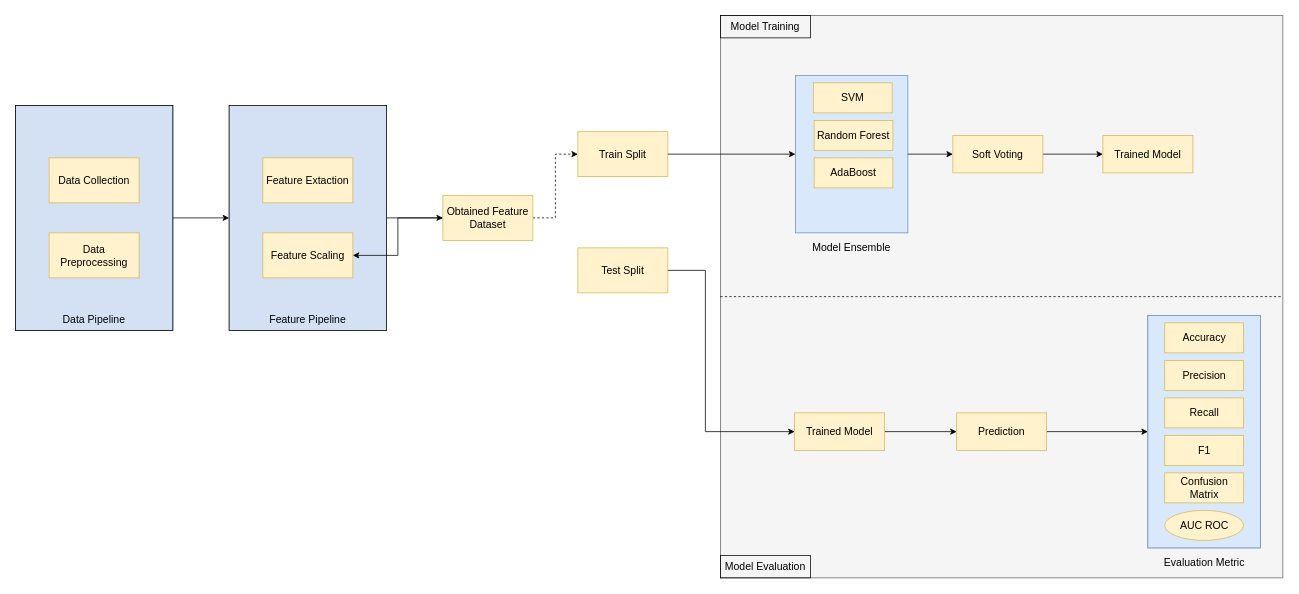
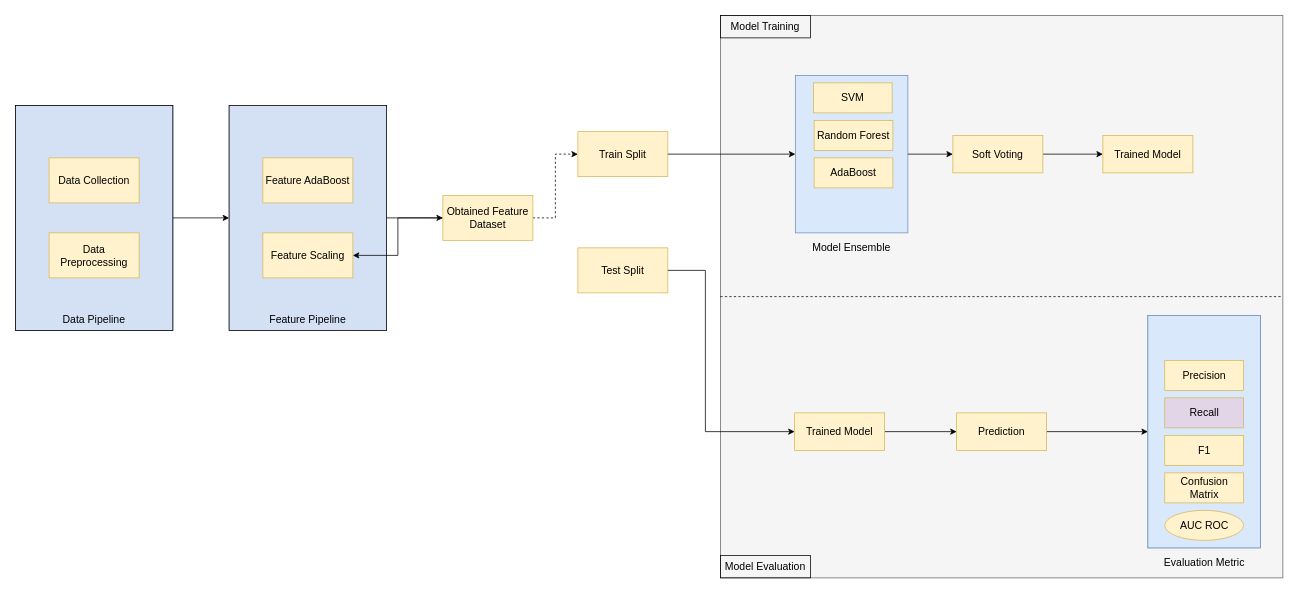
(308, 180) -> (308, 180)
(1204, 338) -> none
(1204, 413) -> (1204, 413)
